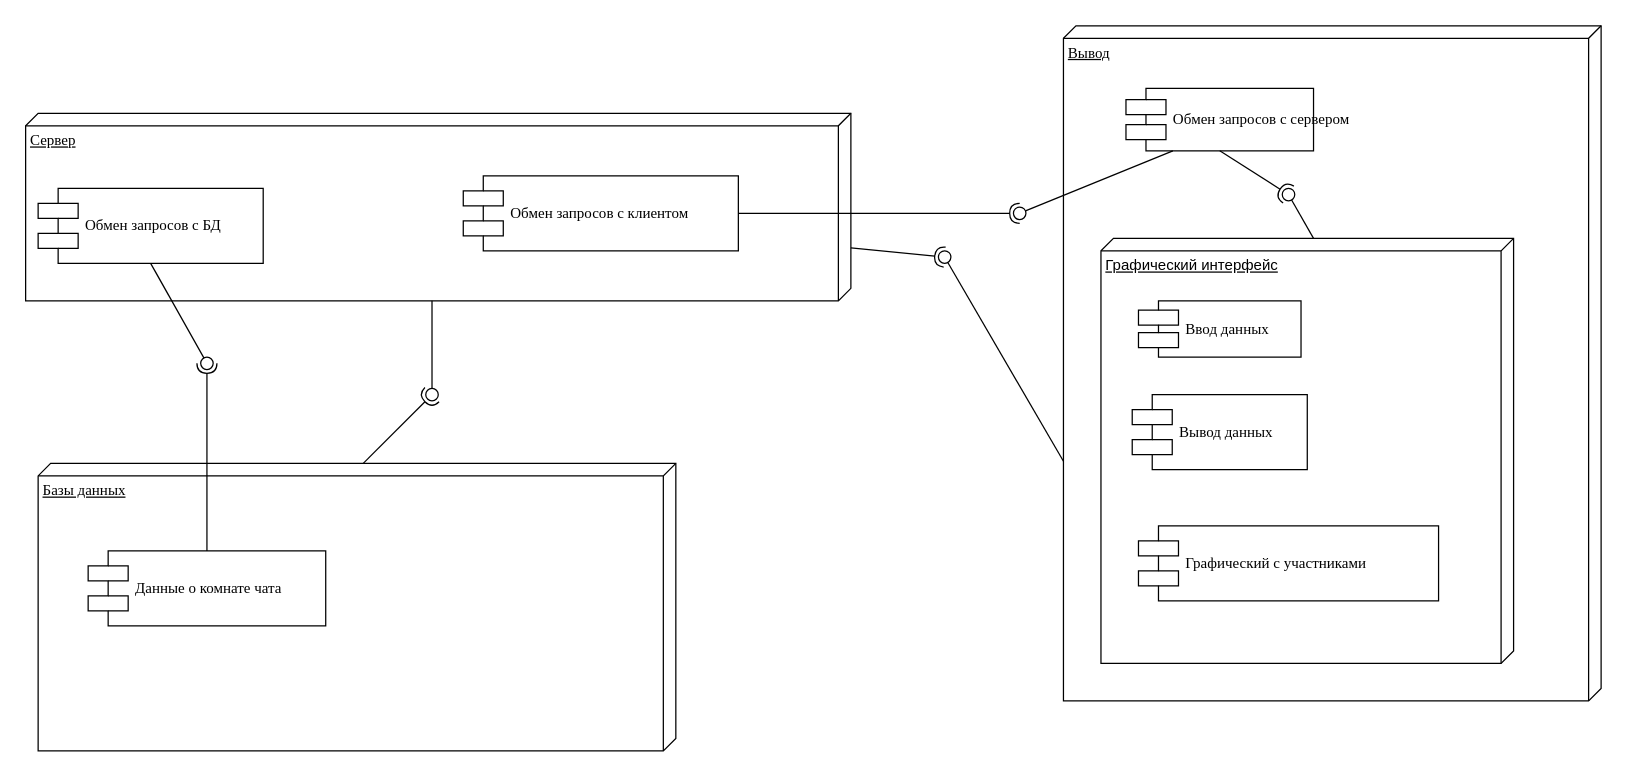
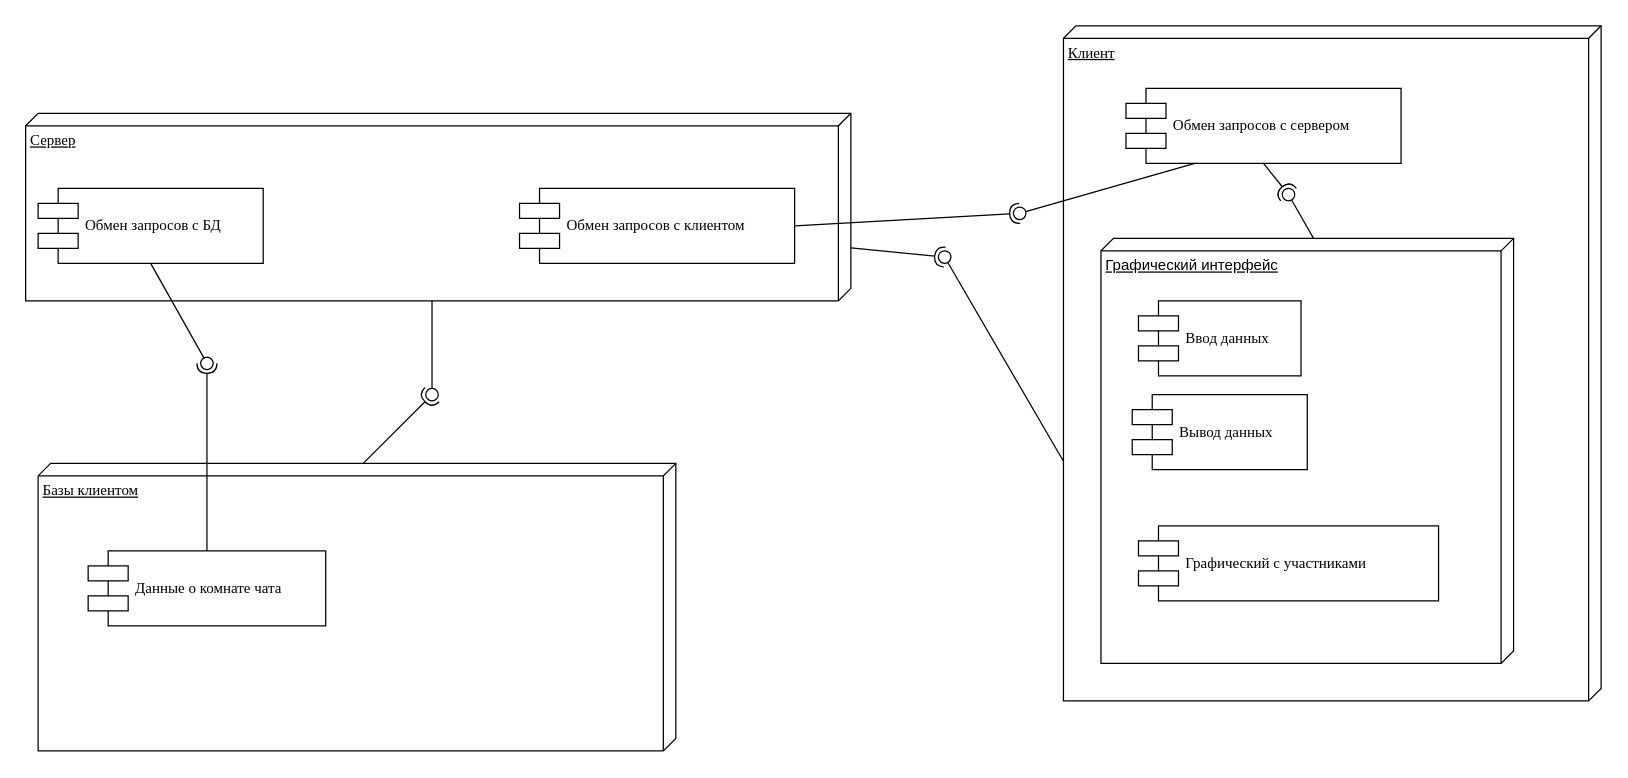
(1089, 53) -> (1093, 53)
(1219, 119) -> (1263, 126)
(601, 213) -> (657, 226)
(1219, 329) -> (1219, 338)
(87, 491) -> (96, 491)
